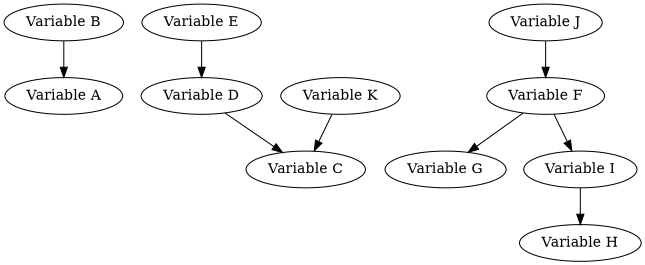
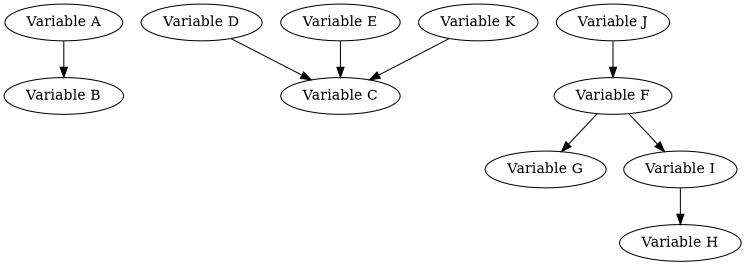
(64, 54) -> (64, 54)
(202, 54) -> (340, 54)
